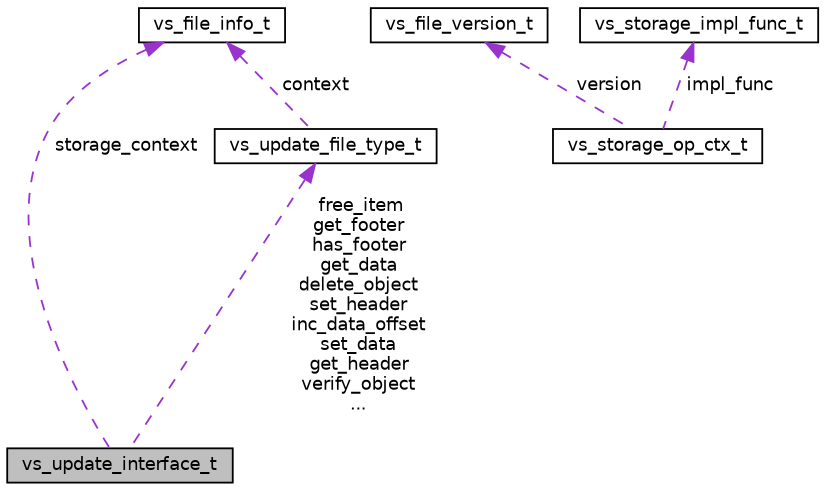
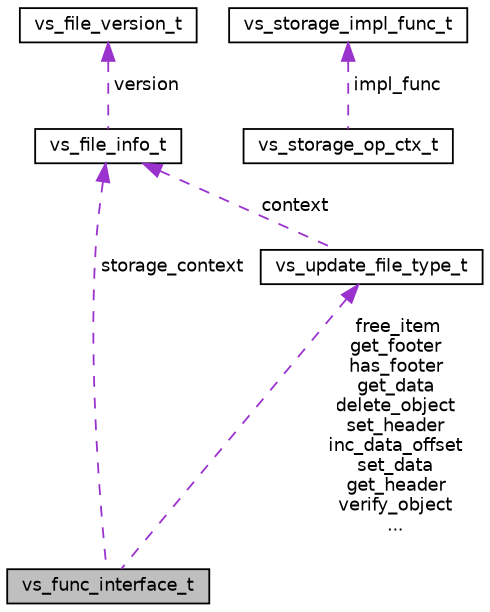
(566, 90) -> (108, 95)
(120, 465) -> (108, 586)
